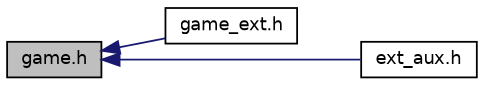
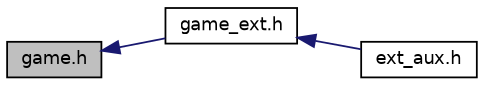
(240, 60) -> (338, 45)
